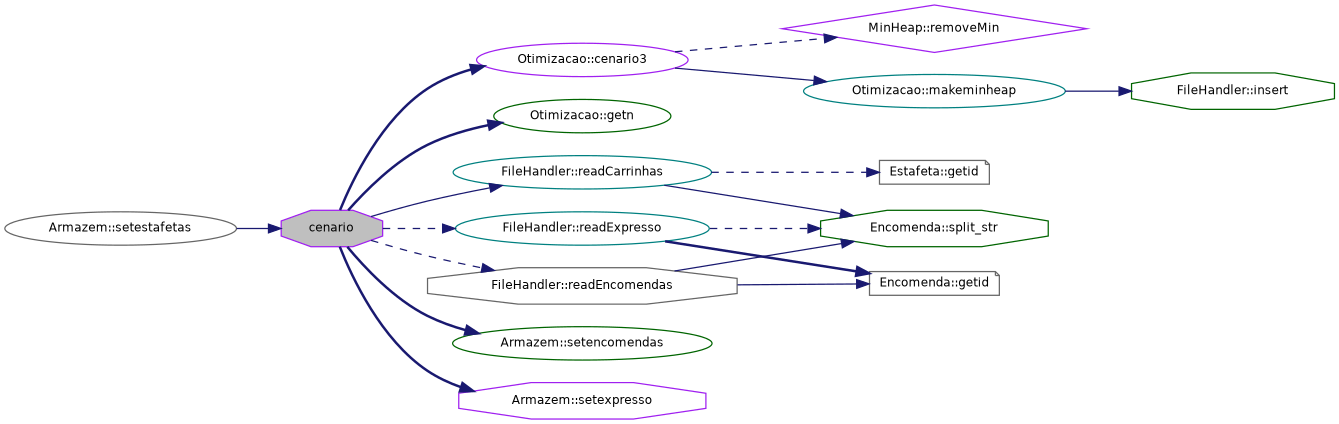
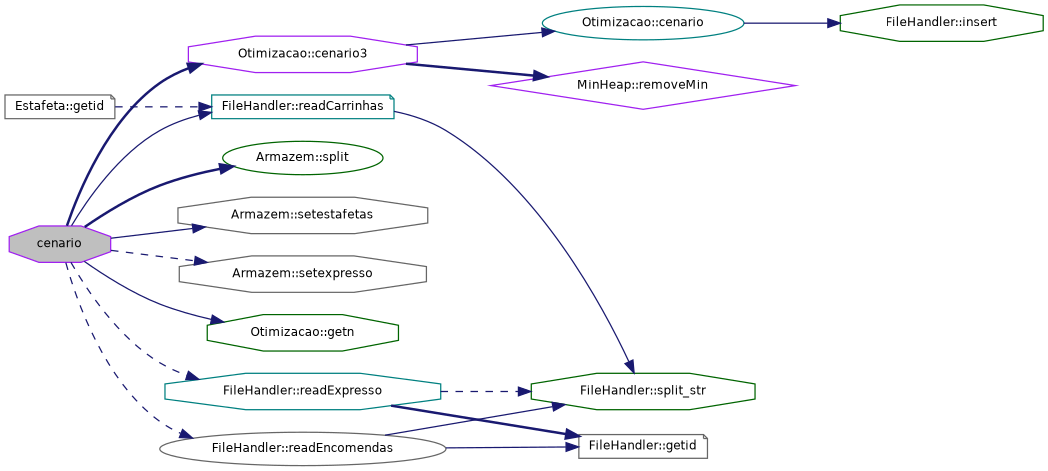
(750, 45) -> (470, 70)
(582, 60) -> (303, 54)
(934, 91) -> (643, 23)
(582, 116) -> (303, 333)
(410, 155) -> (145, 297)
(582, 172) -> (303, 107)
(789, 172) -> (157, 107)
(121, 228) -> (303, 215)
(252, 228) -> (152, 233)
(582, 228) -> (303, 391)
(934, 228) -> (643, 391)
(934, 283) -> (643, 446)
(582, 286) -> (303, 449)
(386, 330) -> (153, 256)
(582, 343) -> (303, 158)
(582, 401) -> (303, 274)
